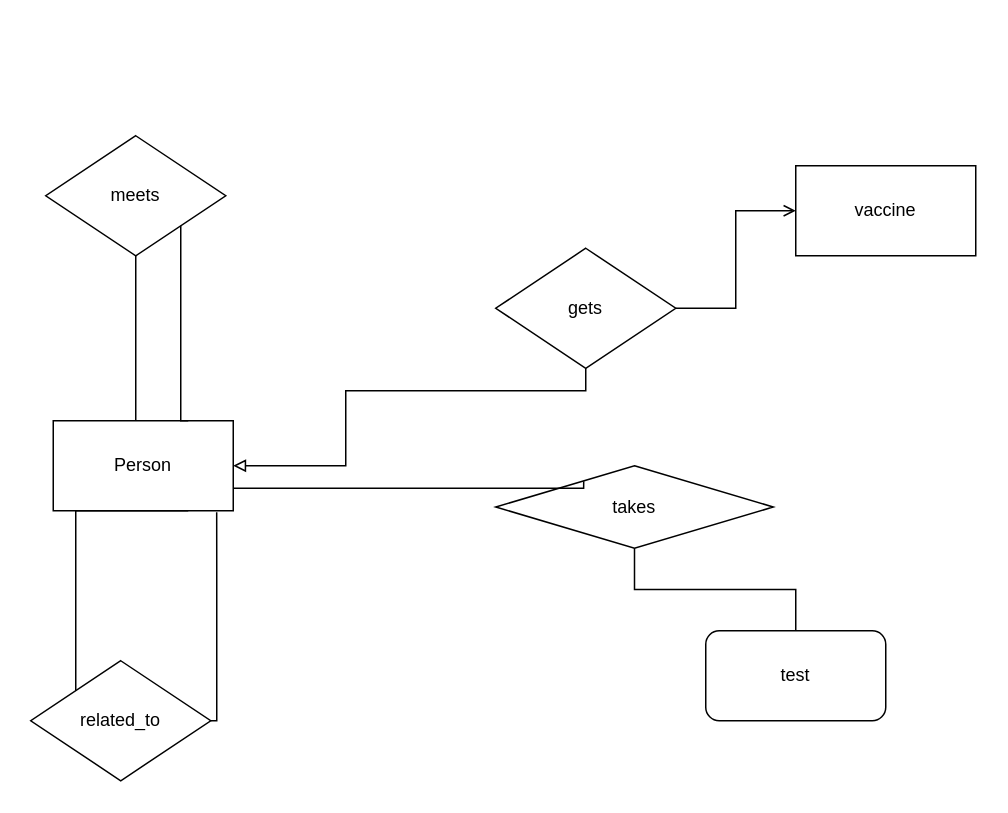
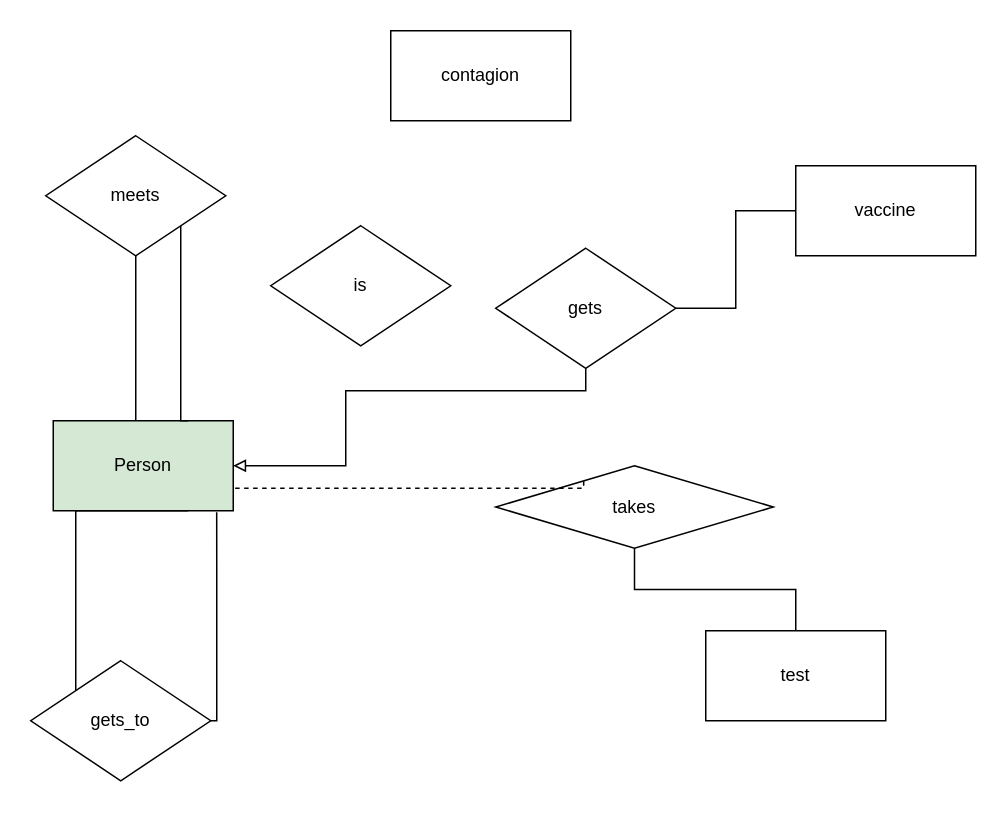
none -> (481, 76)
(788, 211) -> (789, 211)
none -> (361, 286)
(143, 466) -> (143, 466)
(411, 488) -> (411, 488)
(796, 676) -> (796, 676)
(121, 721) -> (121, 721)
